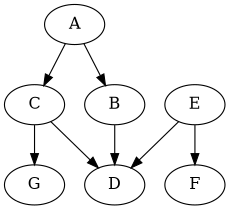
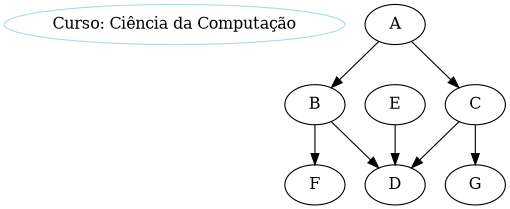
none -> (175, 25)
(195, 139) -> (315, 139)
